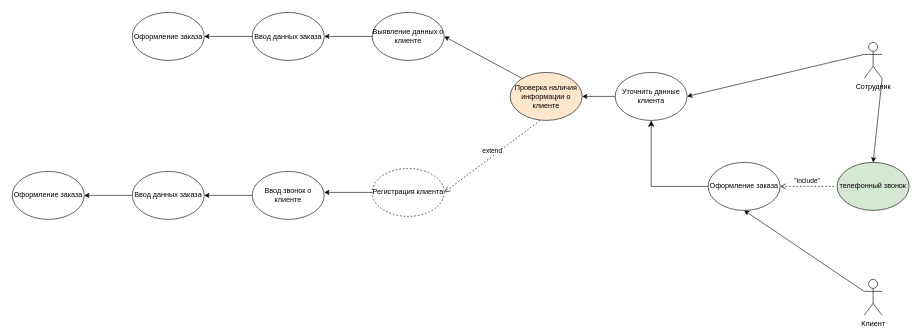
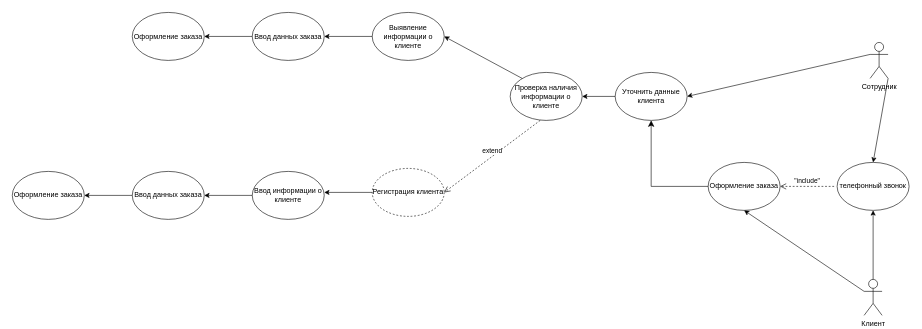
(408, 36) -> (408, 36)
(873, 60) -> (879, 60)
(546, 96) -> (546, 96)
(873, 186) -> (873, 186)
(288, 195) -> (288, 195)
none -> (873, 215)
